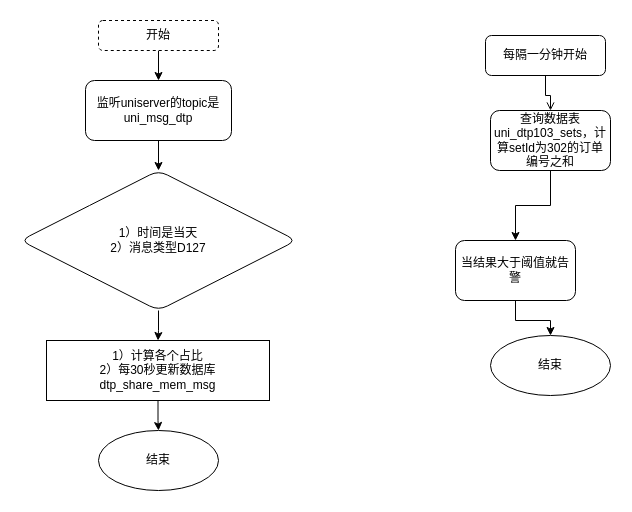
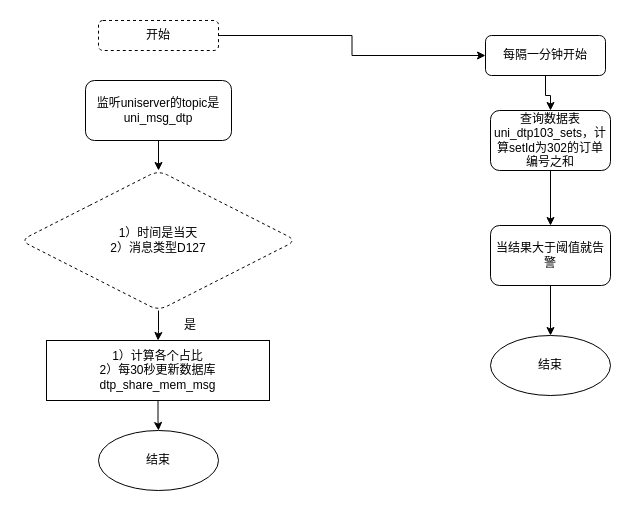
(159, 70) -> (352, 43)
(551, 104) -> (551, 102)
(159, 241) -> (159, 241)
(516, 271) -> (551, 256)
none -> (191, 326)
